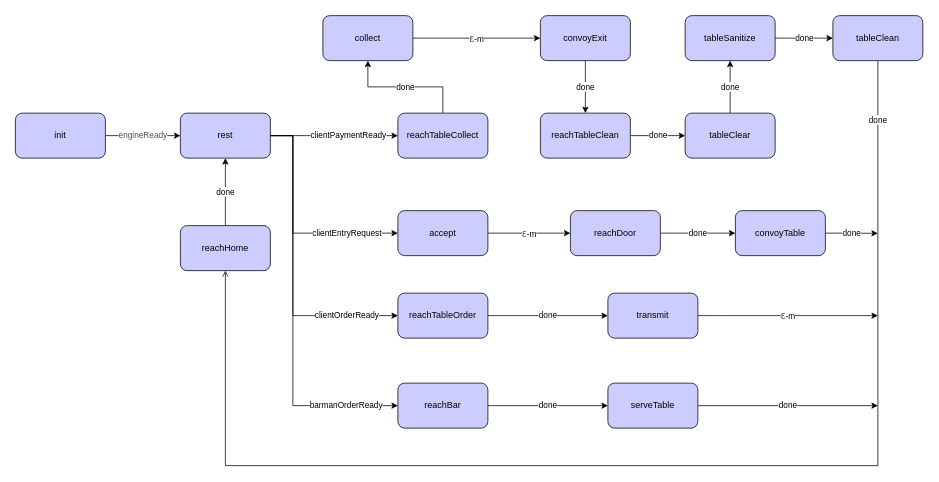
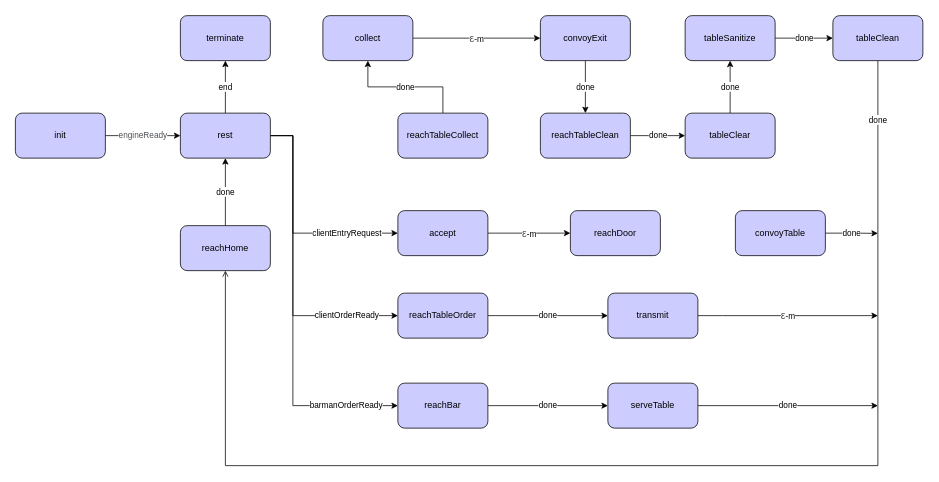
none -> (225, 38)
none -> (225, 90)
(343, 135) -> none
(697, 233) -> none
